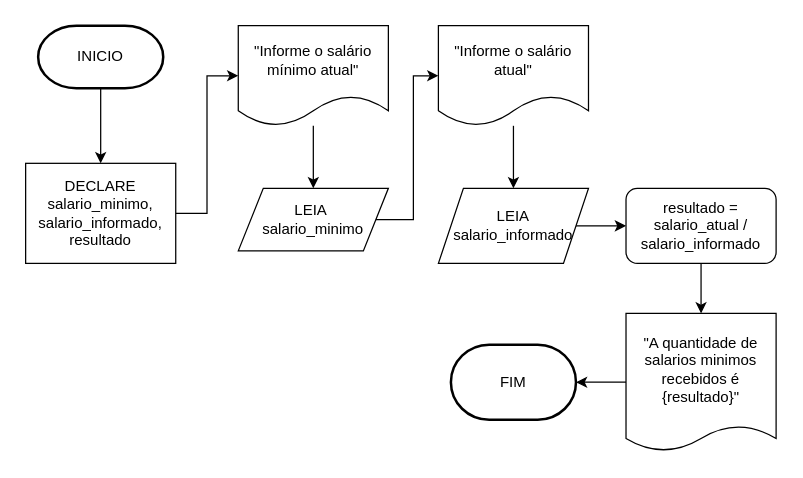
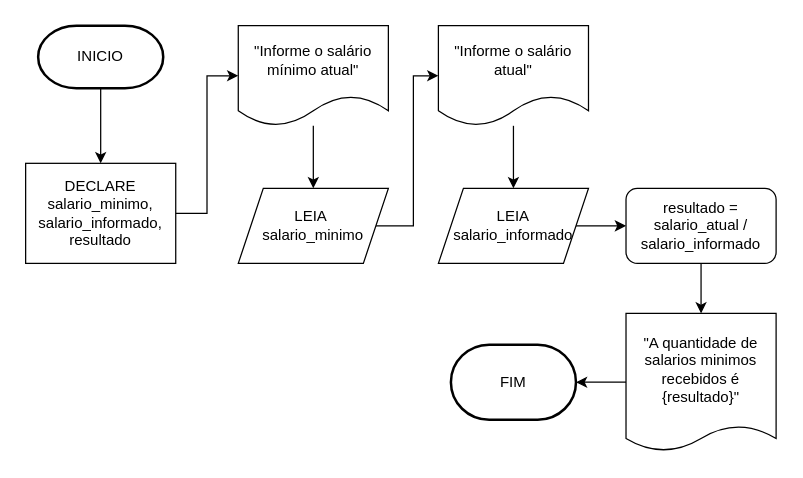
(313, 219) -> (313, 226)
